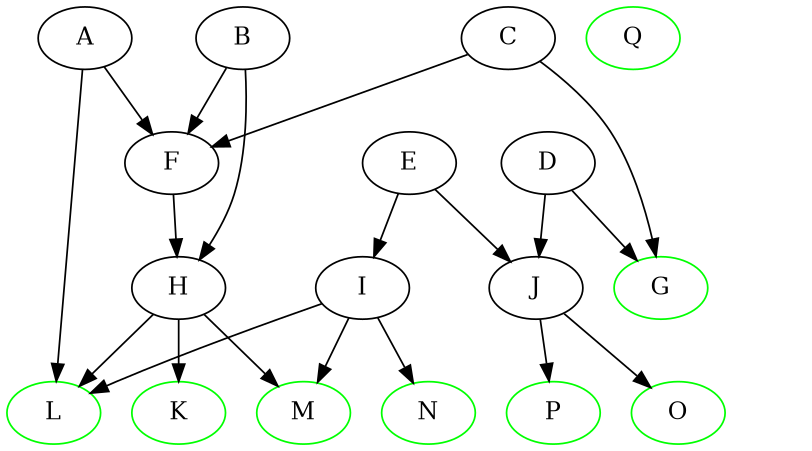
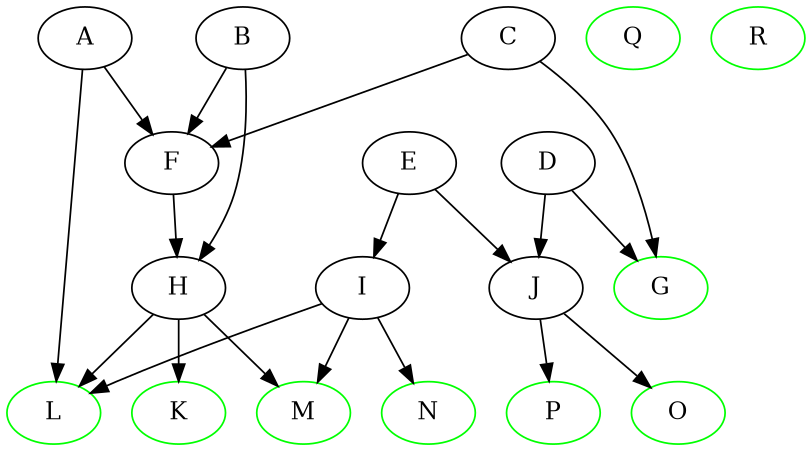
none -> (758, 38)
